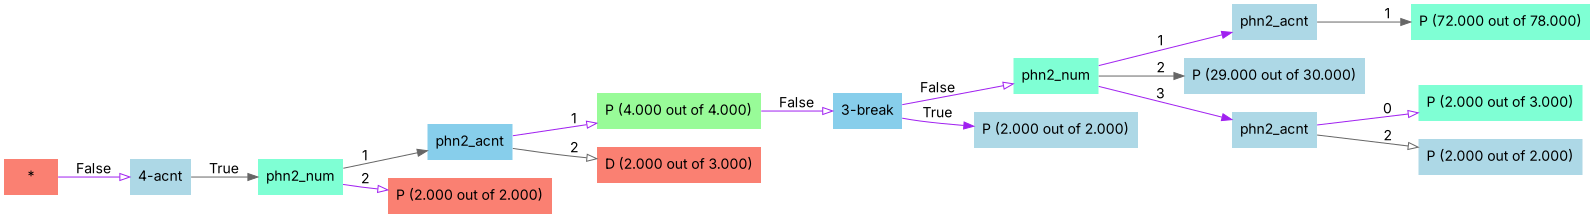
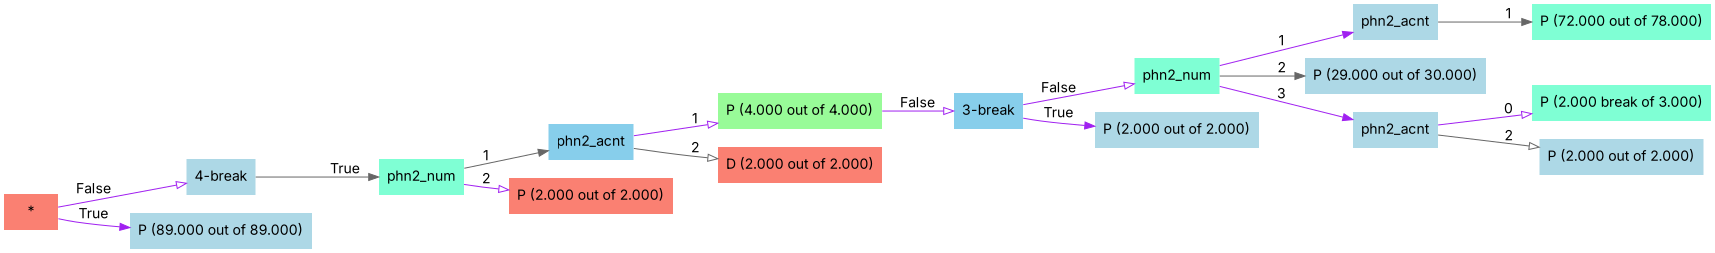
(1500, 103) -> (1622, 103)
(679, 165) -> (800, 165)
(160, 177) -> (221, 177)
none -> (221, 231)
